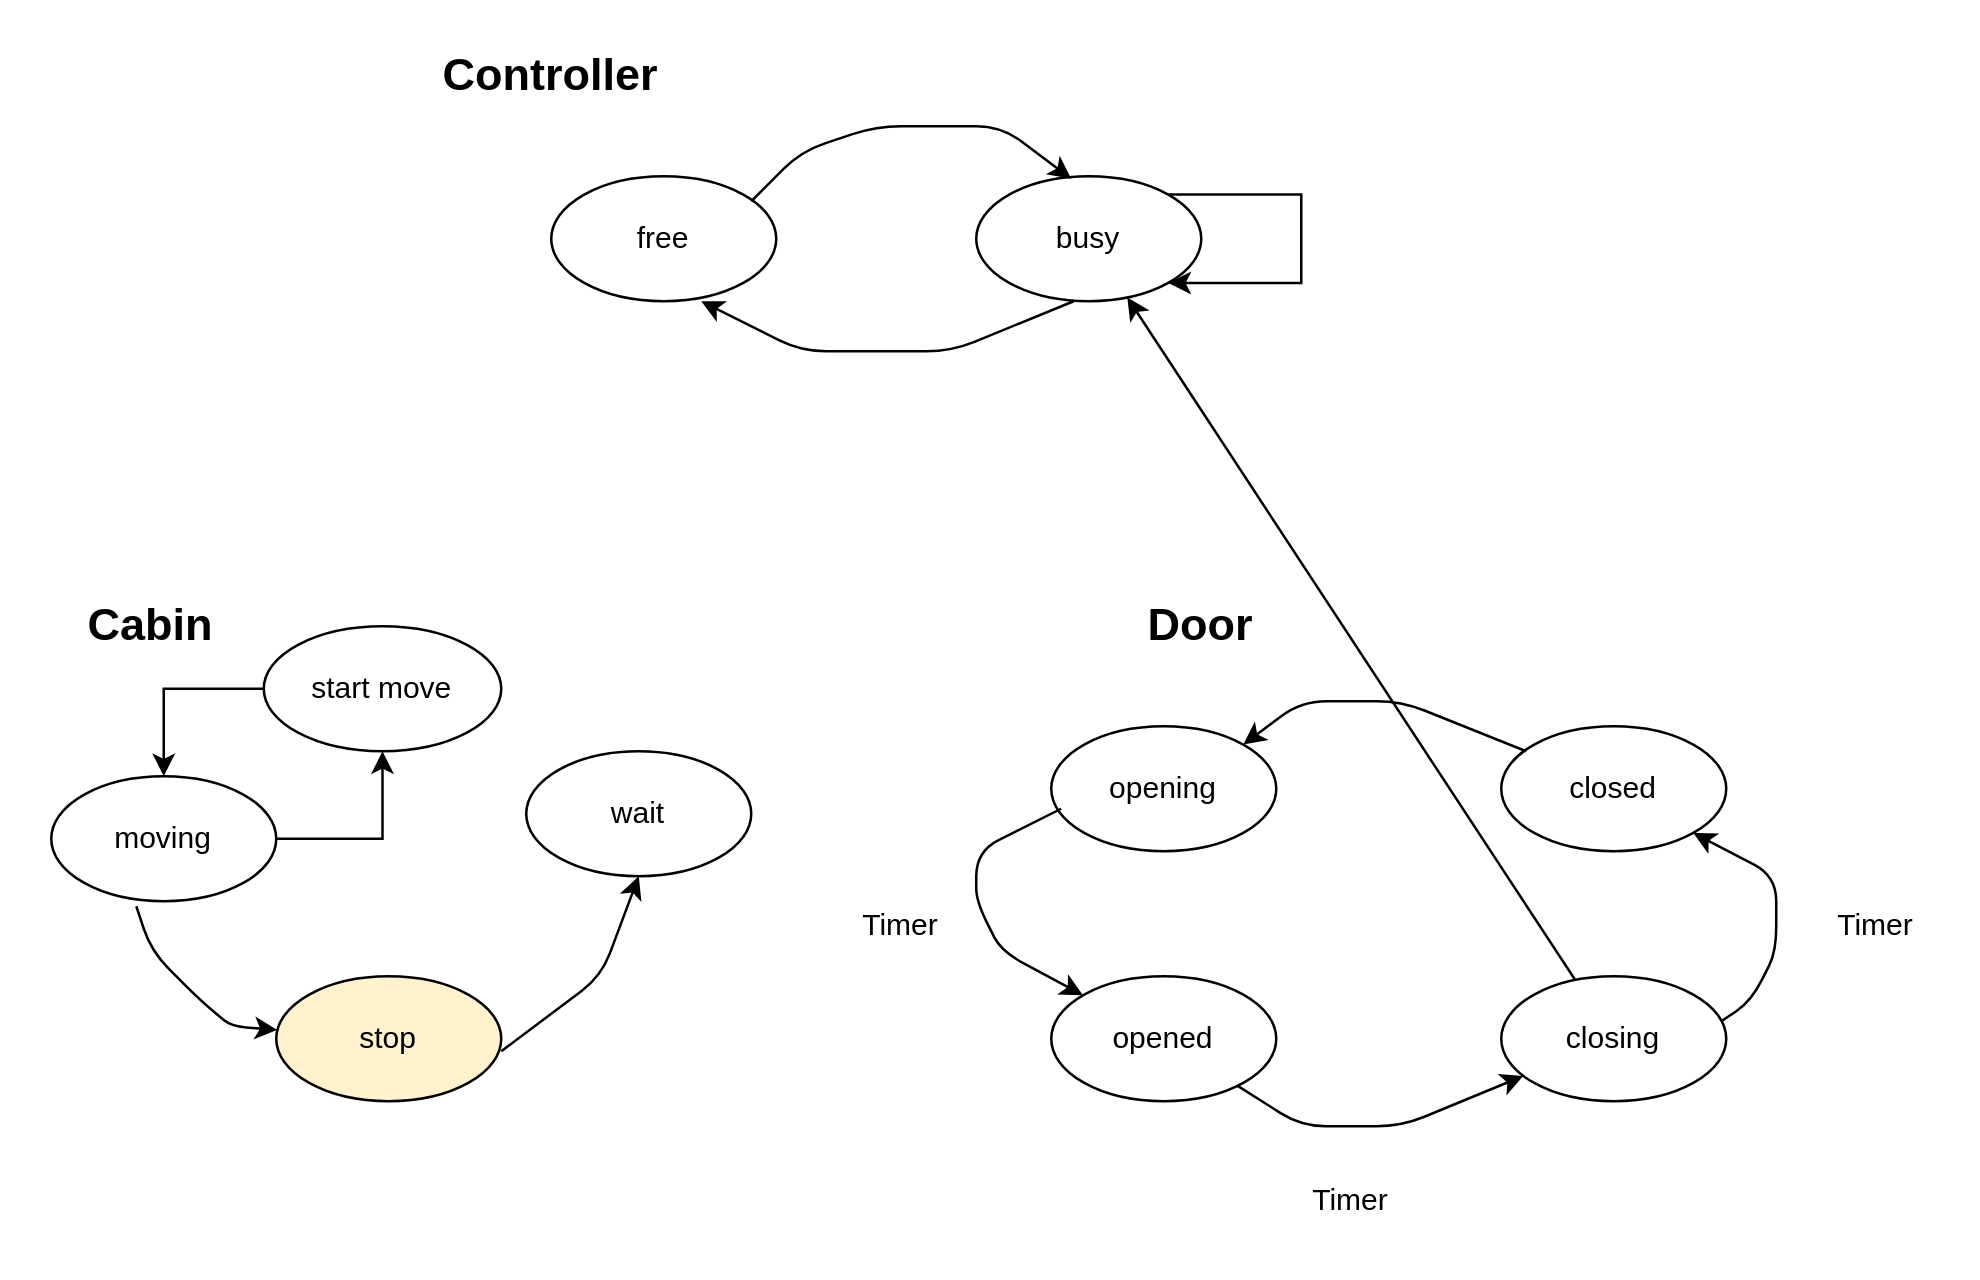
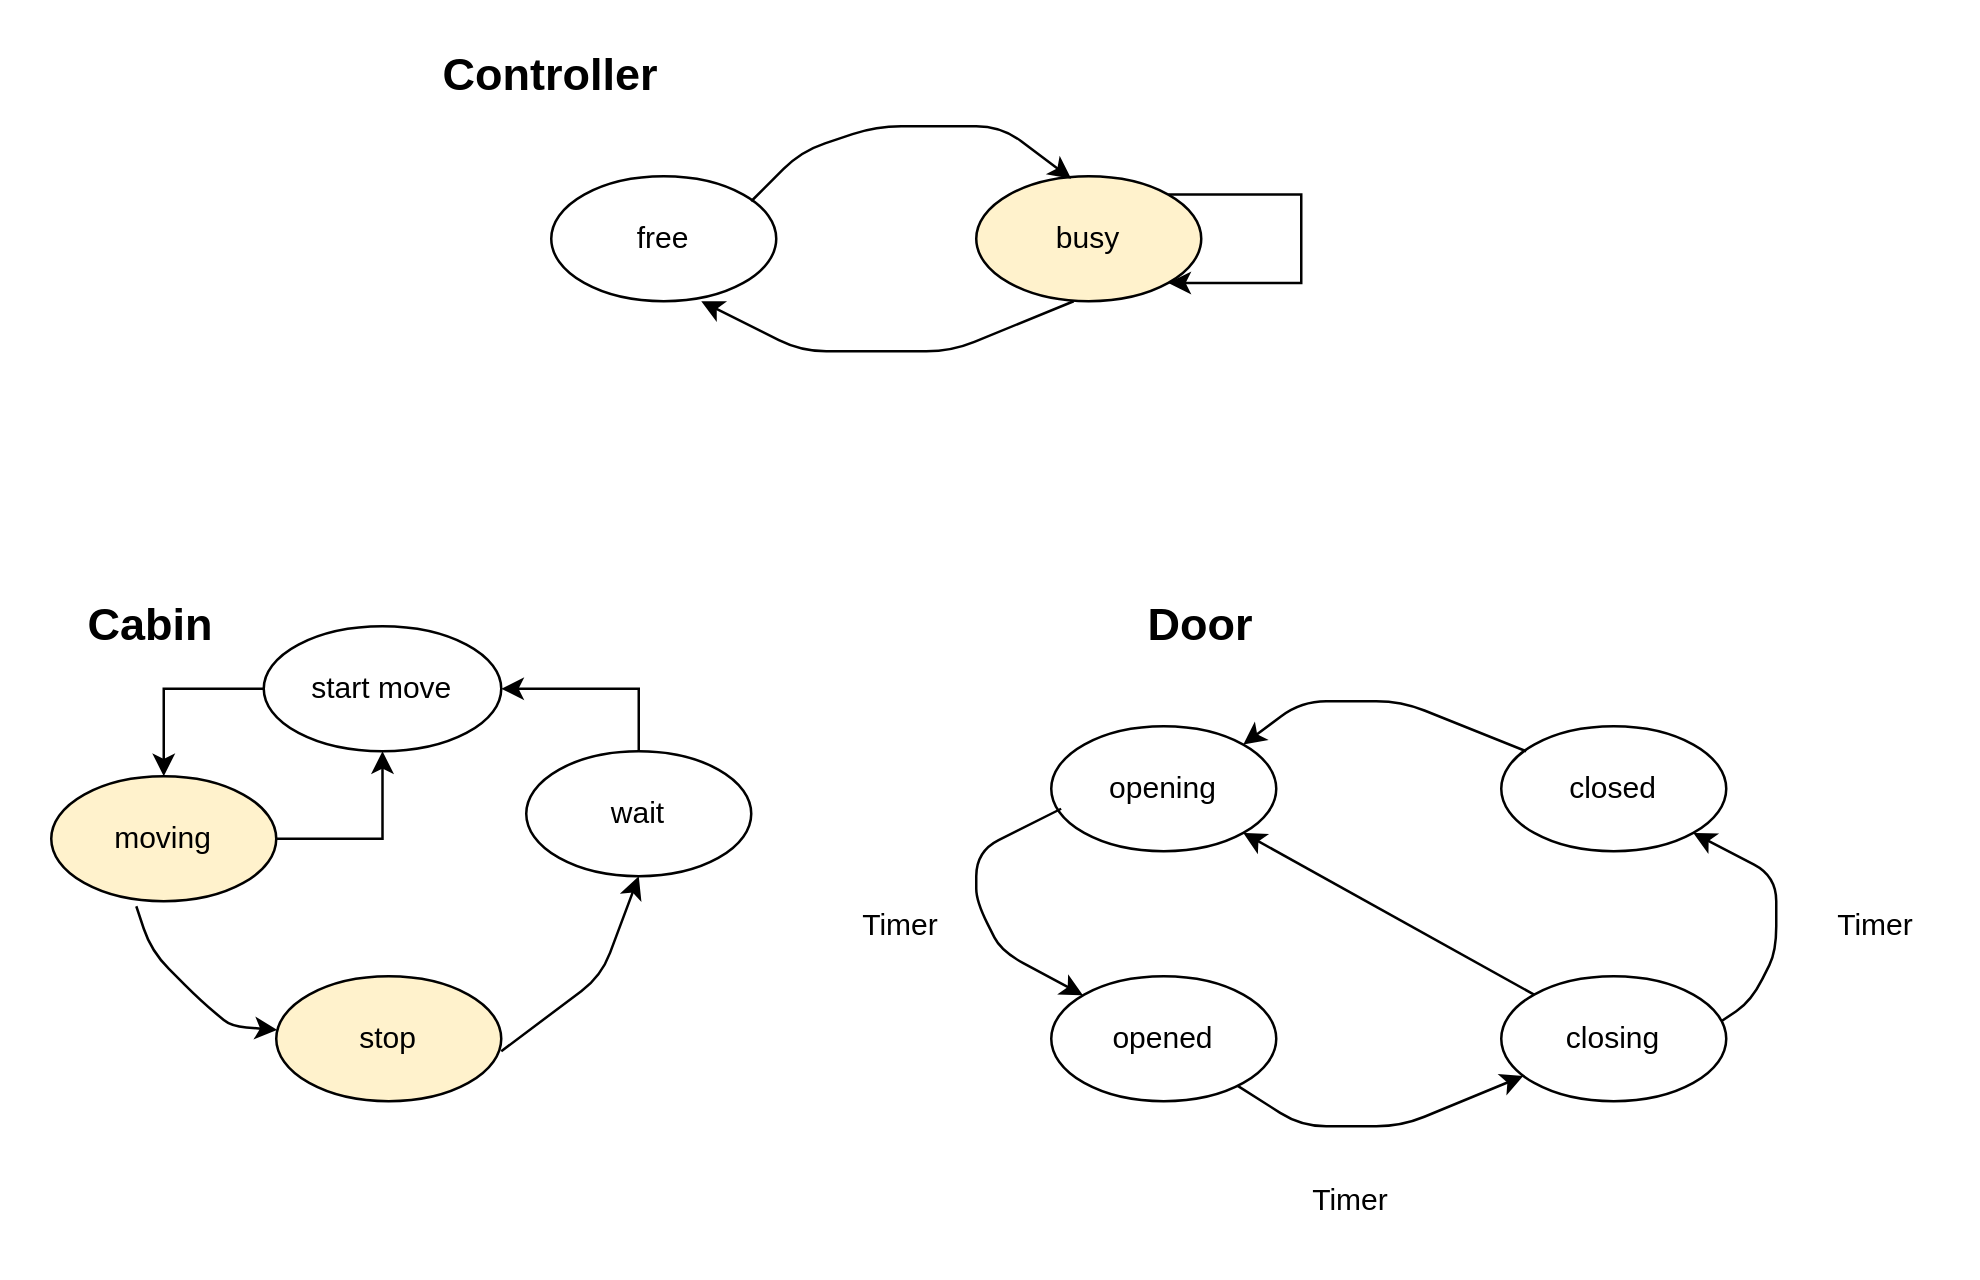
(1089, 239) -> (1089, 239)
(1263, 504) -> (1396, 918)
none -> (610, 689)
(164, 839) -> (164, 839)
